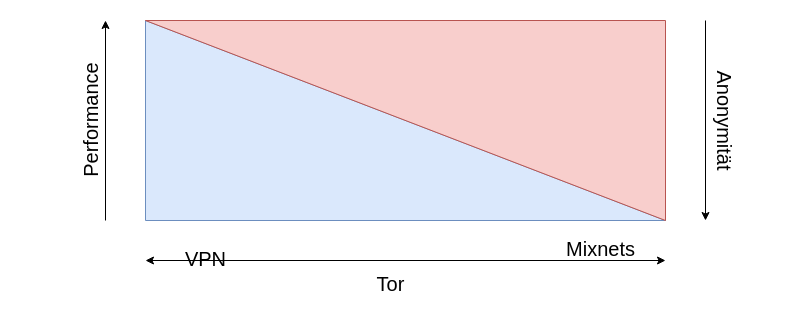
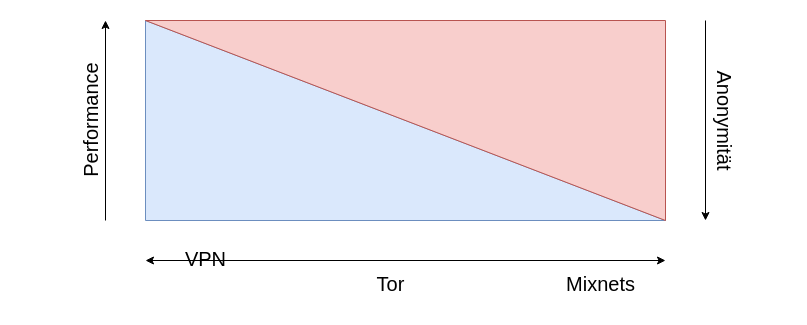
(601, 249) -> (601, 284)
